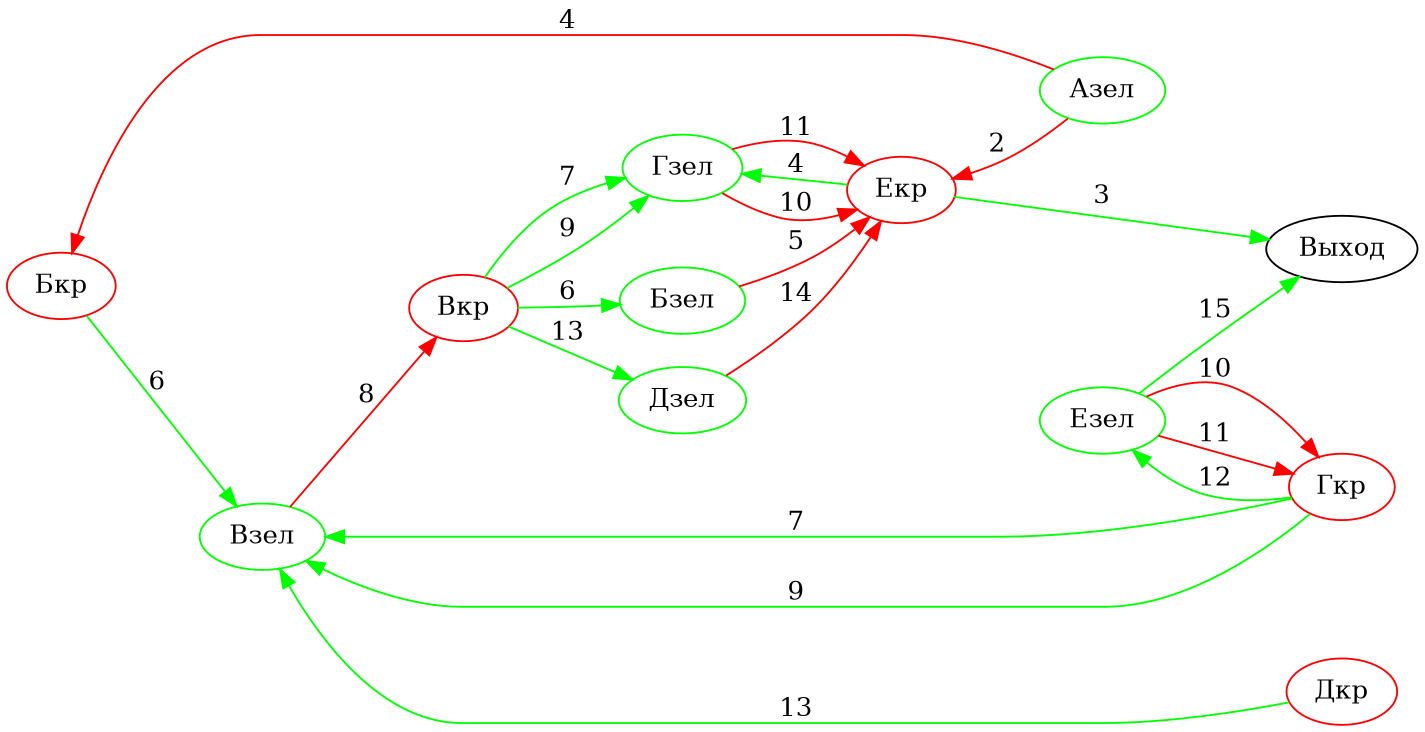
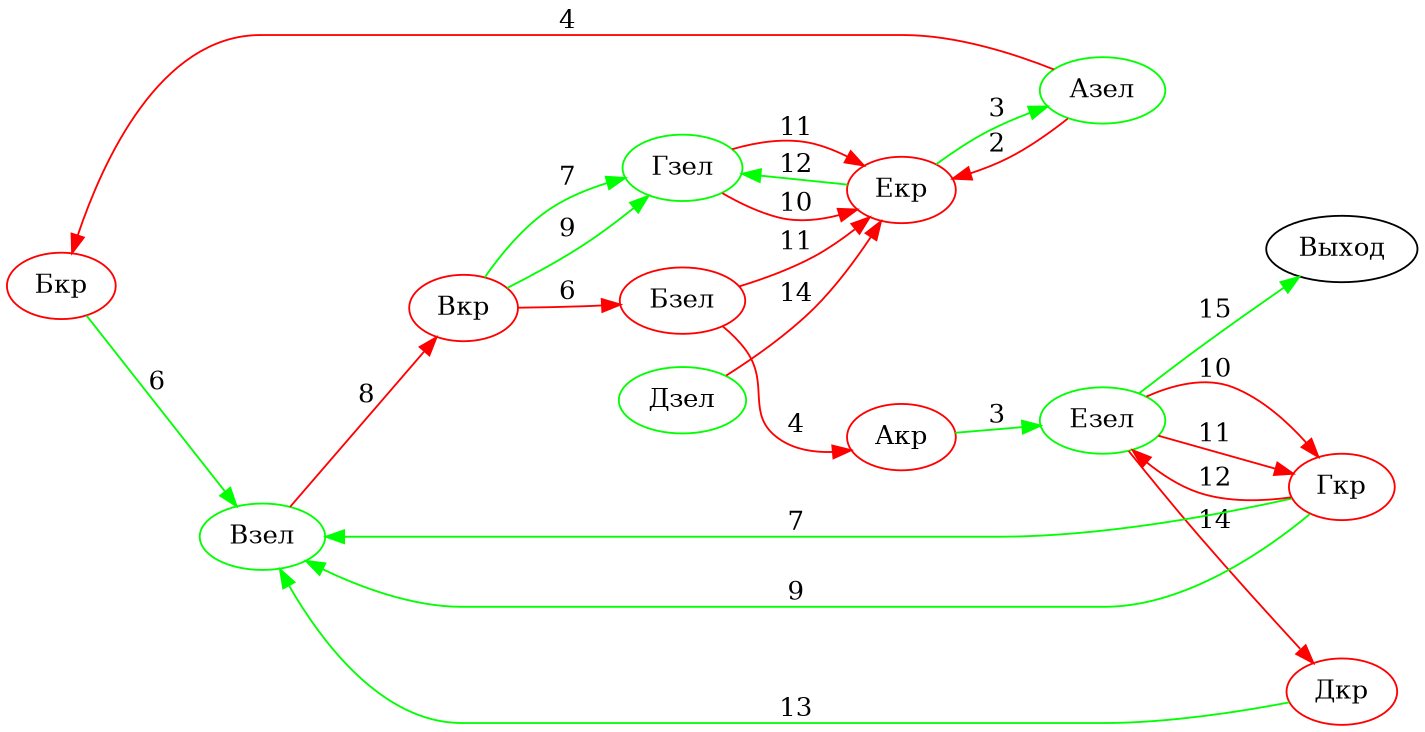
(797, 165) -> (797, 165)
(1103, 217) -> (981, 135)
(797, 243) -> (797, 243)
(682, 301) -> (682, 301)
(560, 307) -> (560, 307)
(562, 349) -> none
none -> (901, 437)
(1215, 497) -> (1215, 497)
none -> (1213, 552)
